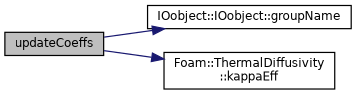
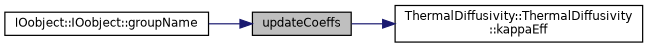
(128, 34) -> (224, 24)
(249, 71) -> (519, 24)
